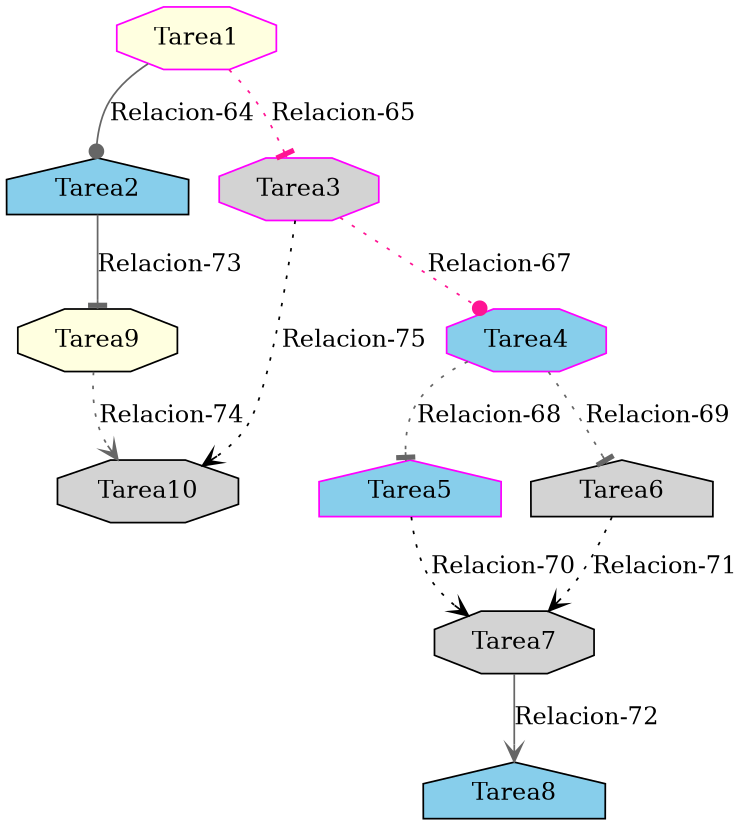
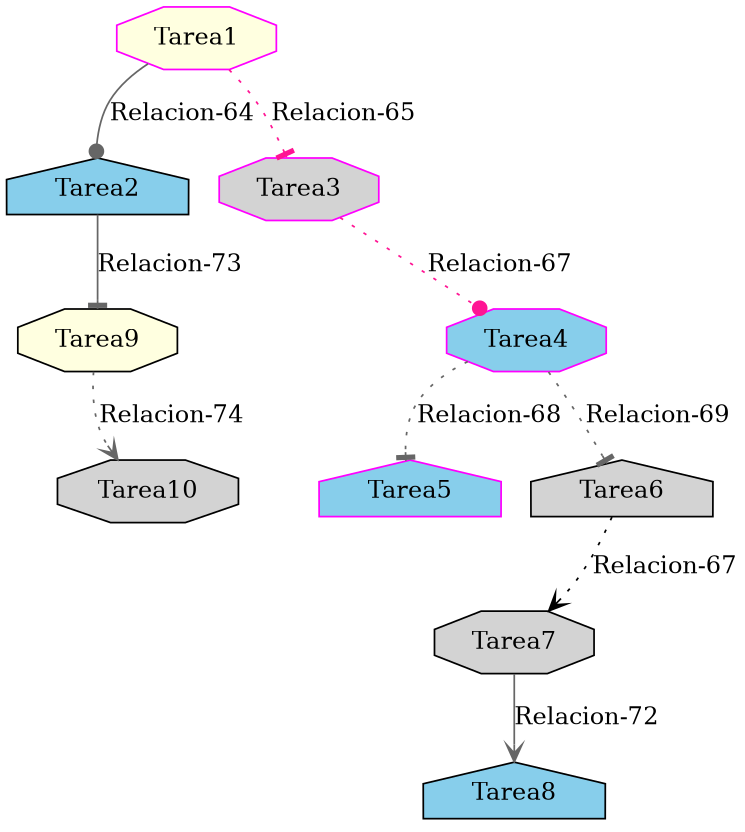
(273, 346) -> none
(423, 566) -> none
(665, 567) -> (665, 567)
